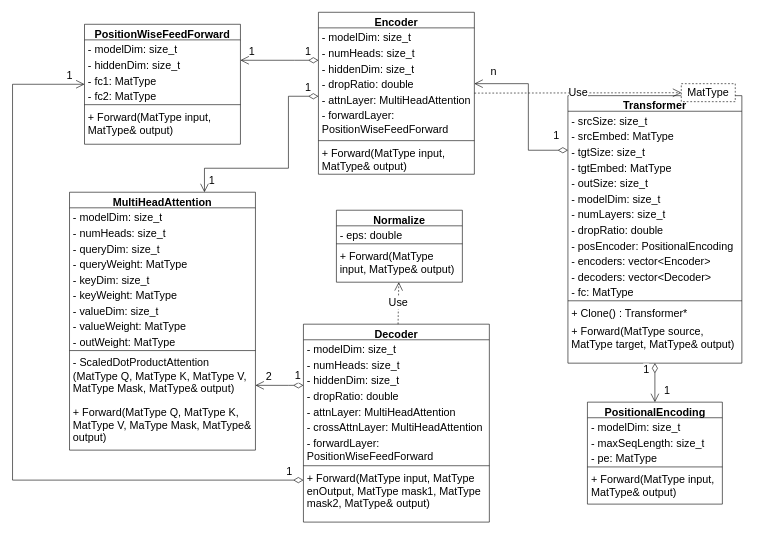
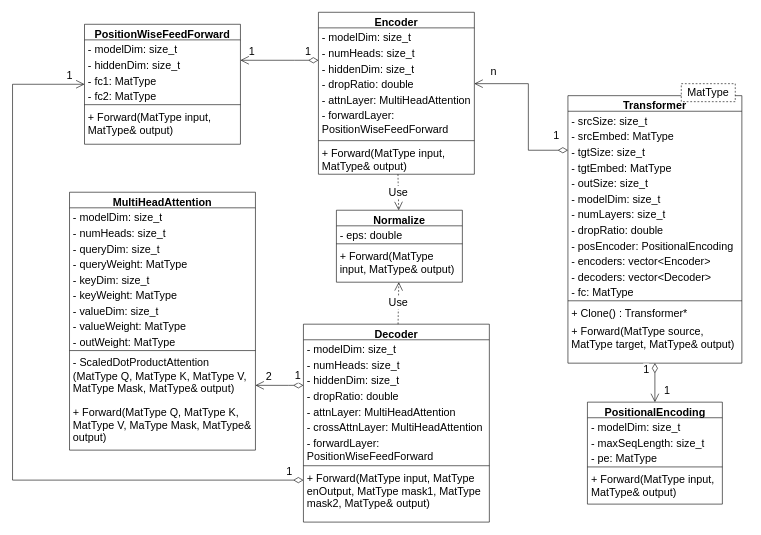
(578, 93) -> (398, 198)
(281, 168) -> none
